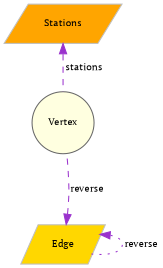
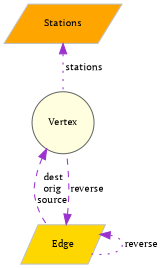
(63, 73) -> (63, 73)
none -> (34, 192)
